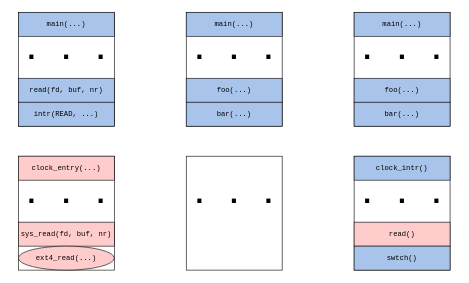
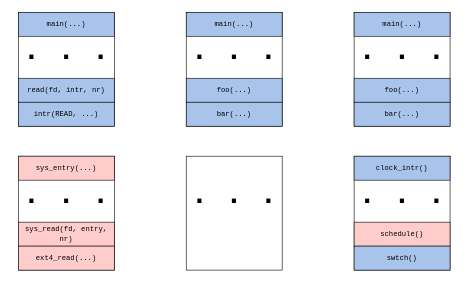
(66, 90) -> (66, 90)
(66, 168) -> (66, 168)
(66, 234) -> (66, 234)
(402, 234) -> (402, 234)
(66, 258) -> (66, 258)
